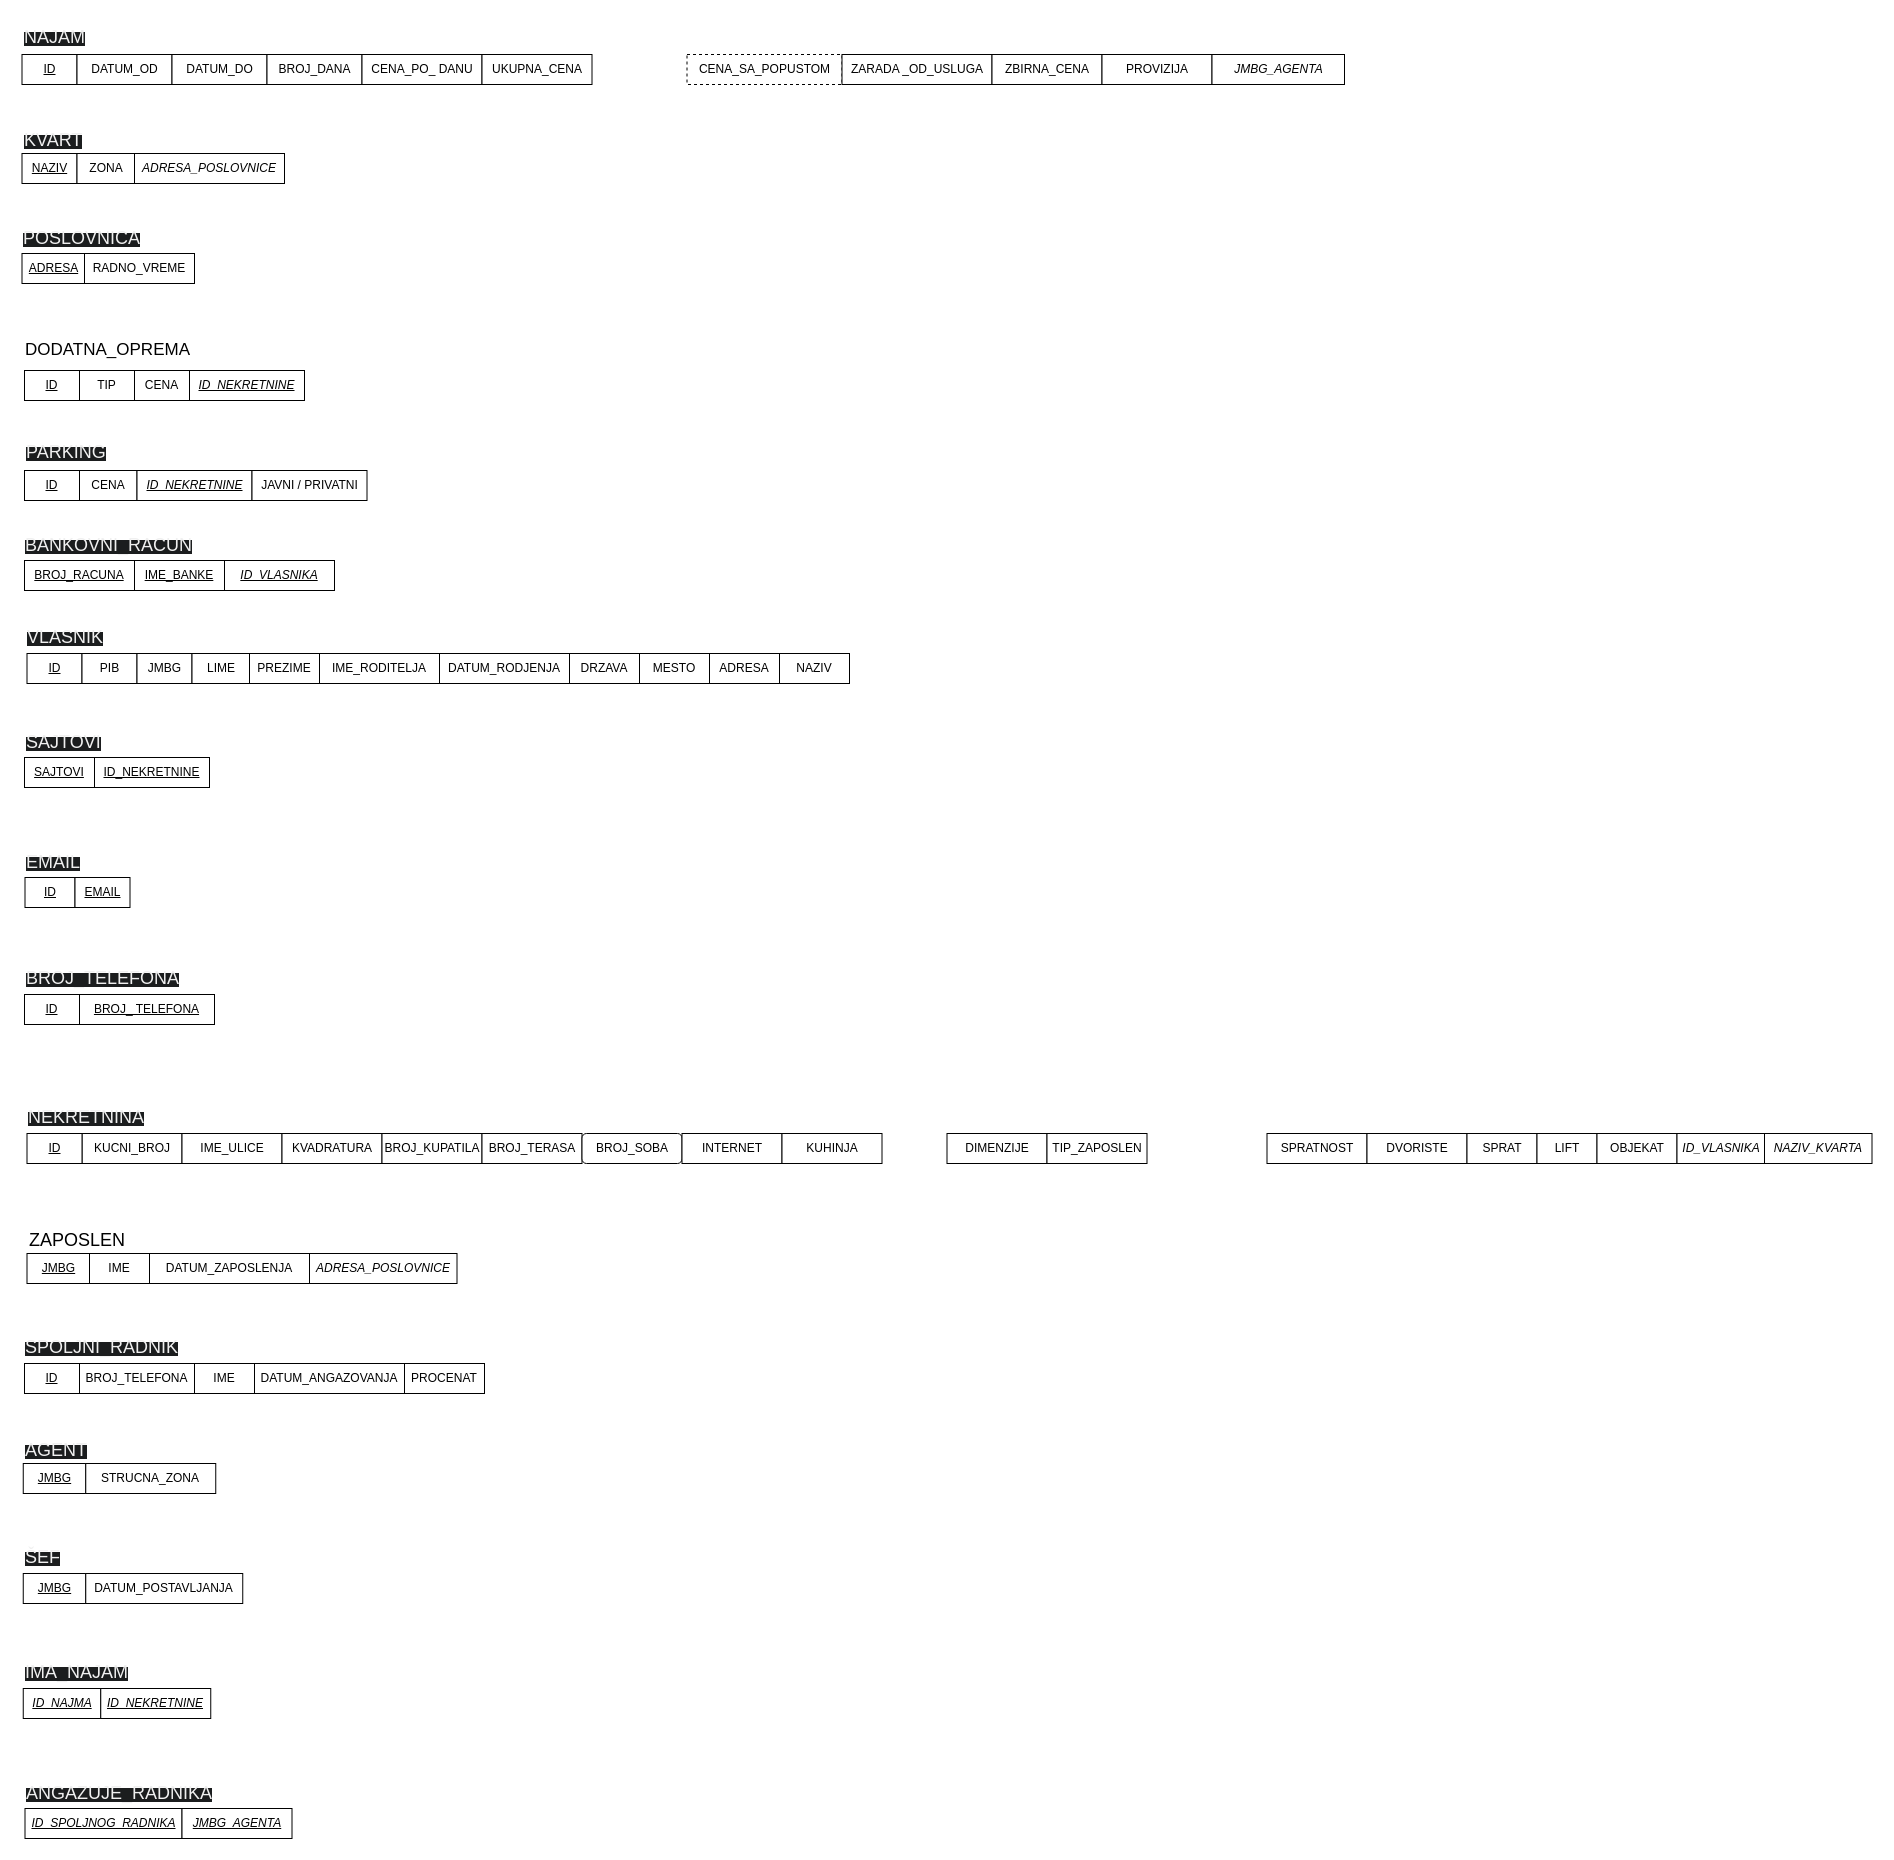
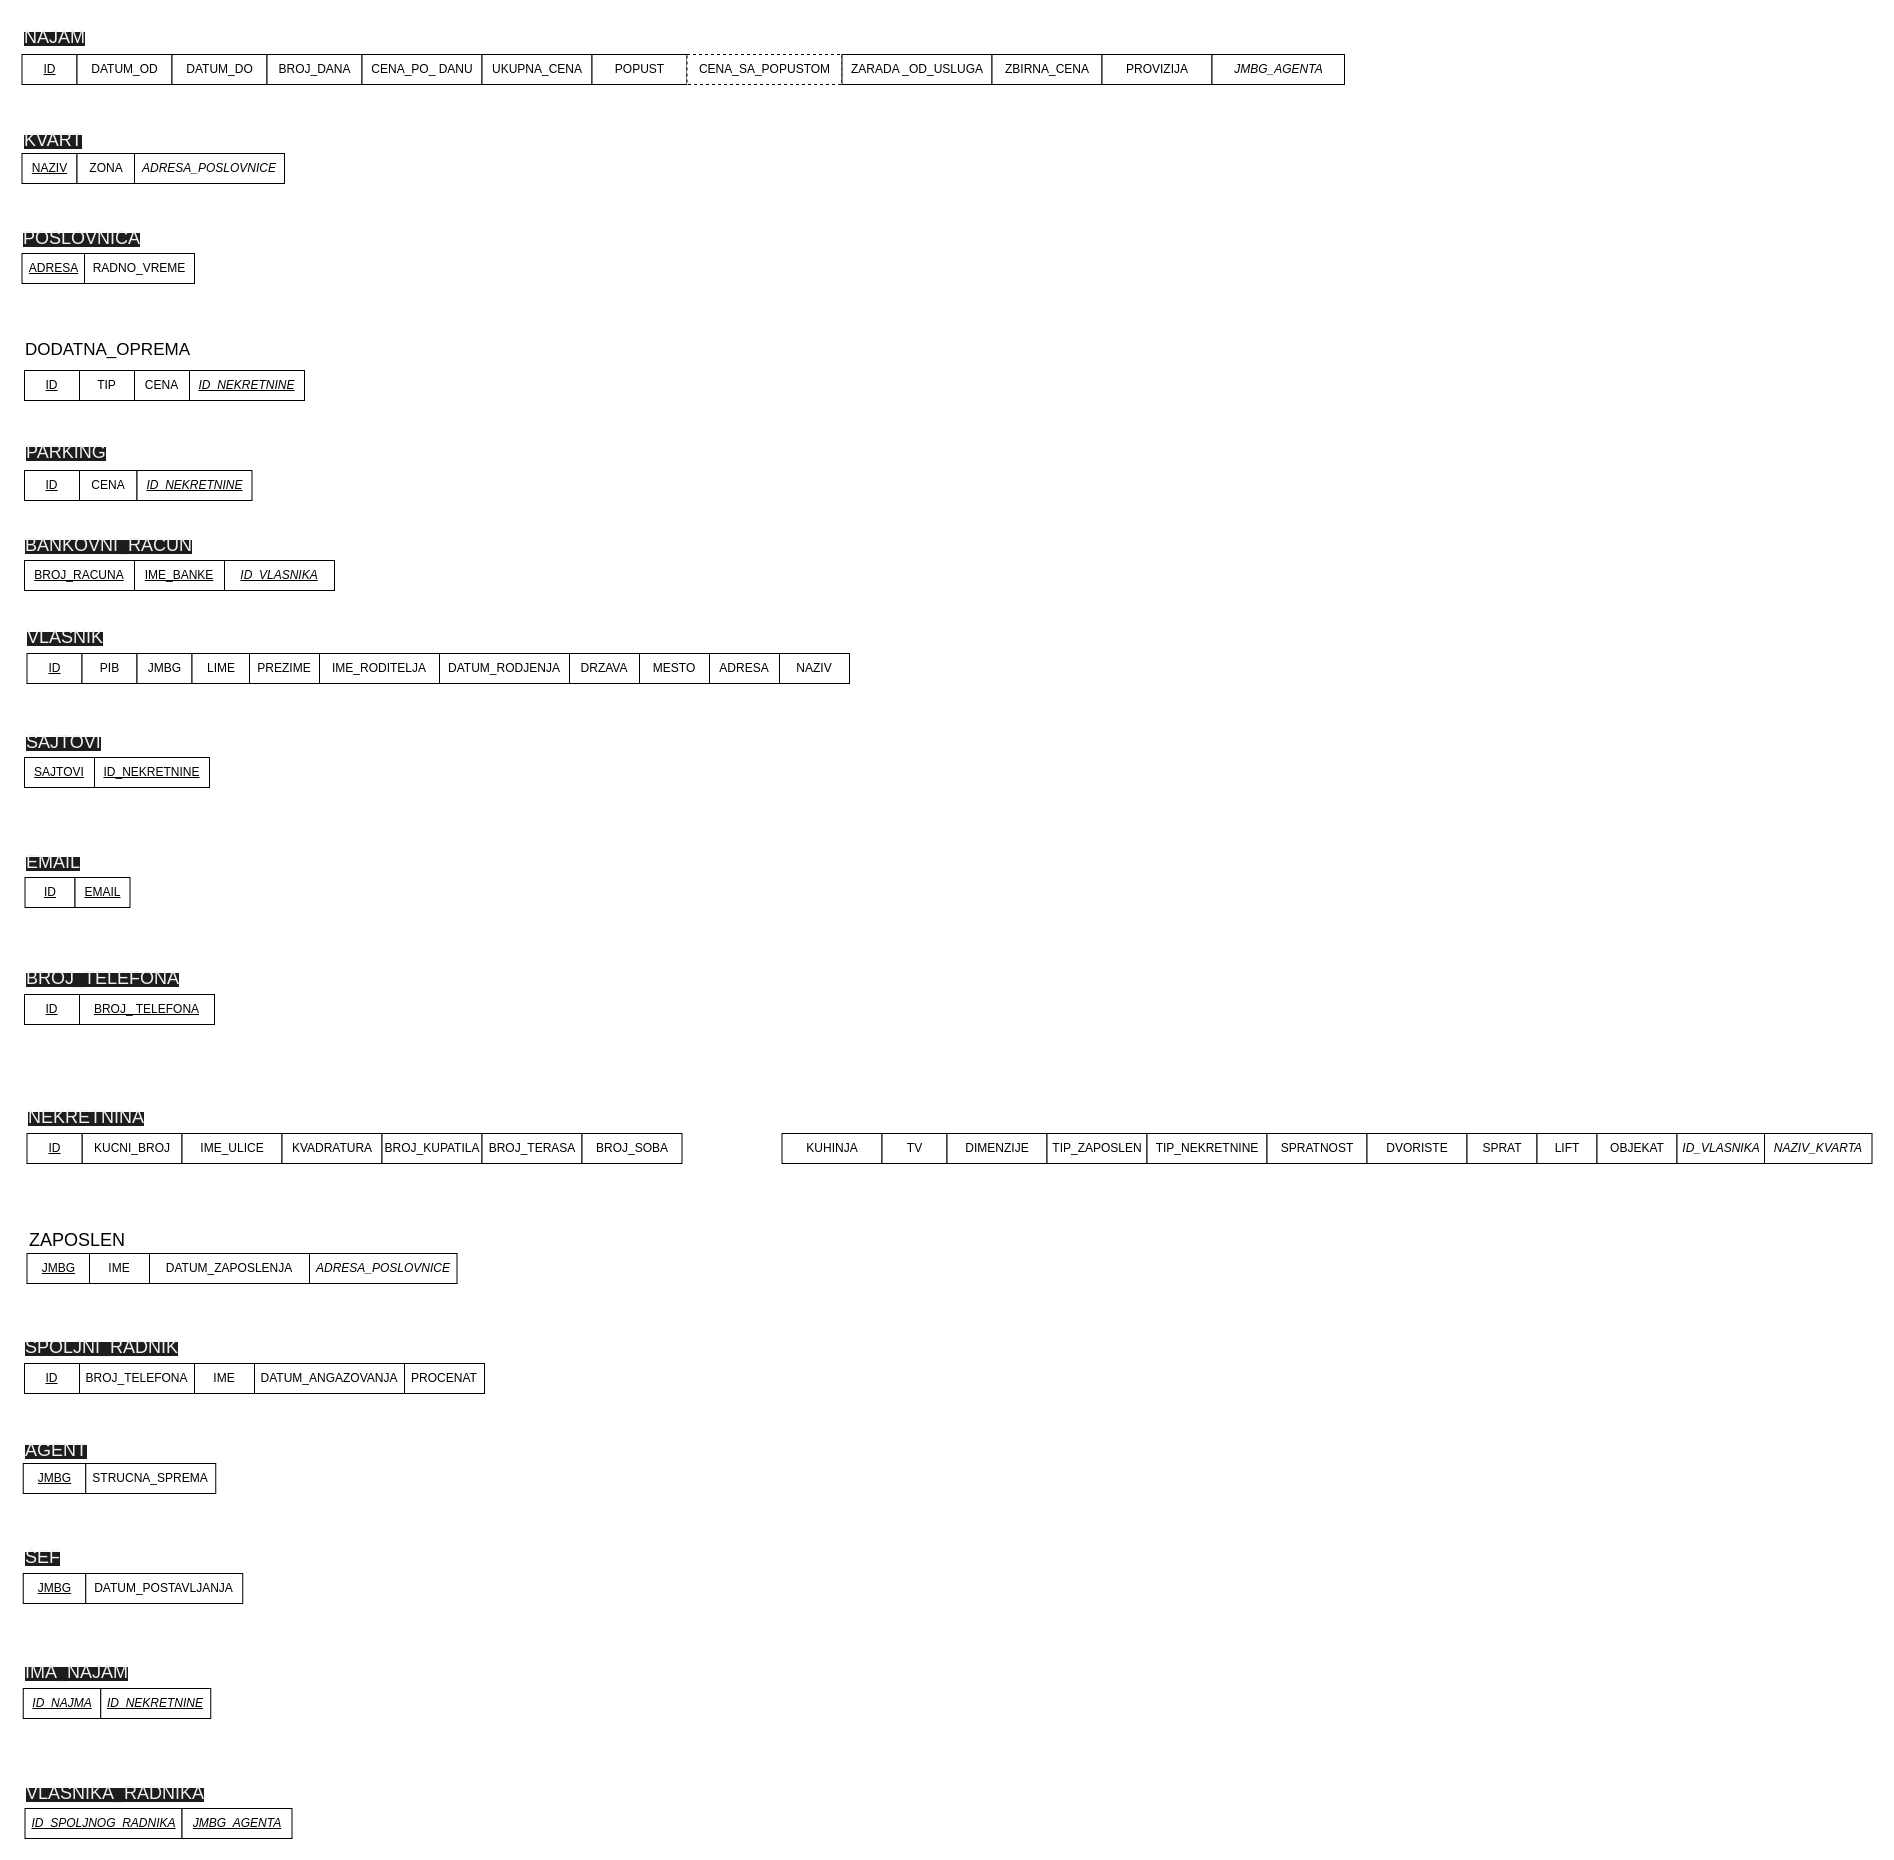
none -> (640, 70)
(310, 486) -> none
(632, 1149) -> (632, 1149)
(732, 1149) -> none
none -> (915, 1149)
none -> (1207, 1149)
(151, 1479) -> (151, 1479)
(80, 1791) -> (80, 1791)
